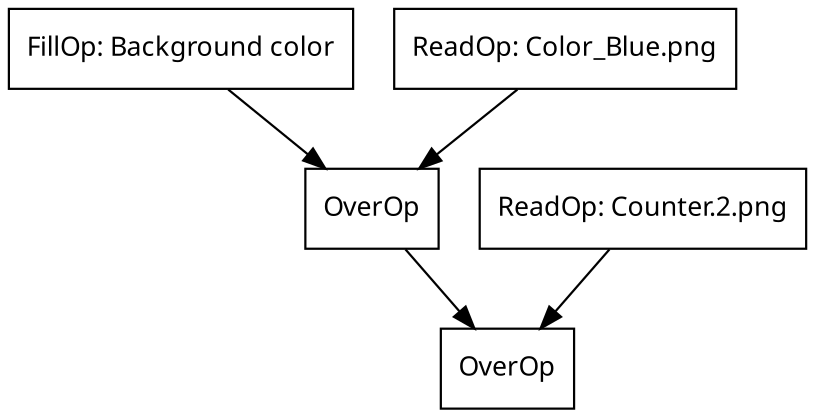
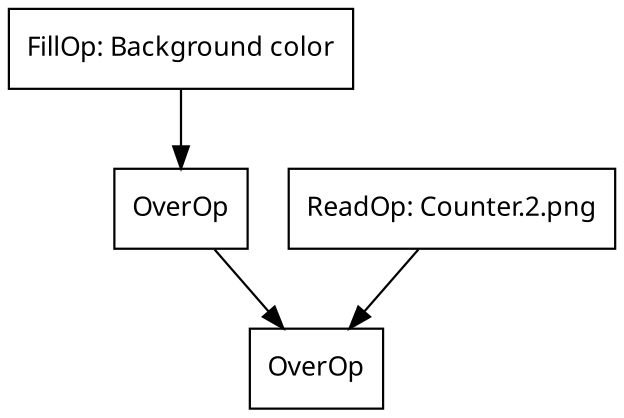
(565, 49) -> none
